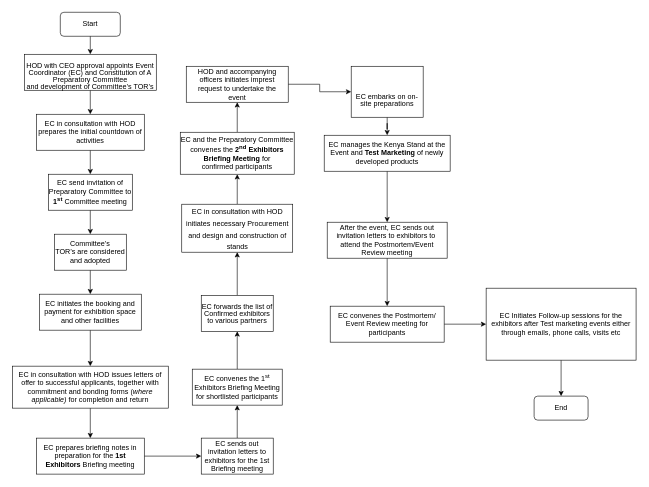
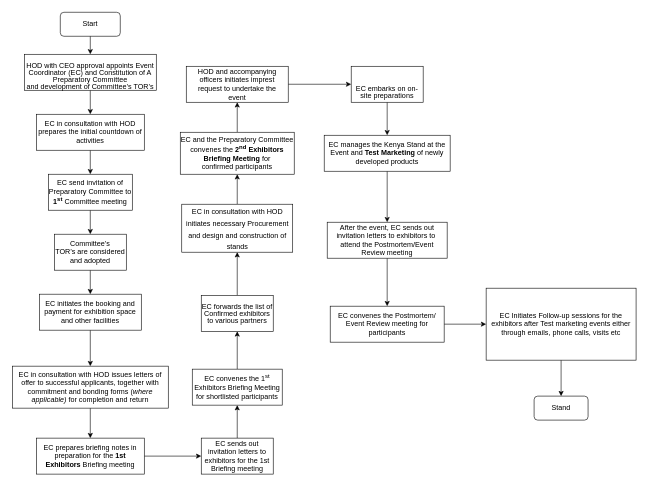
(387, 92) -> (387, 84)
(561, 408) -> (561, 408)
